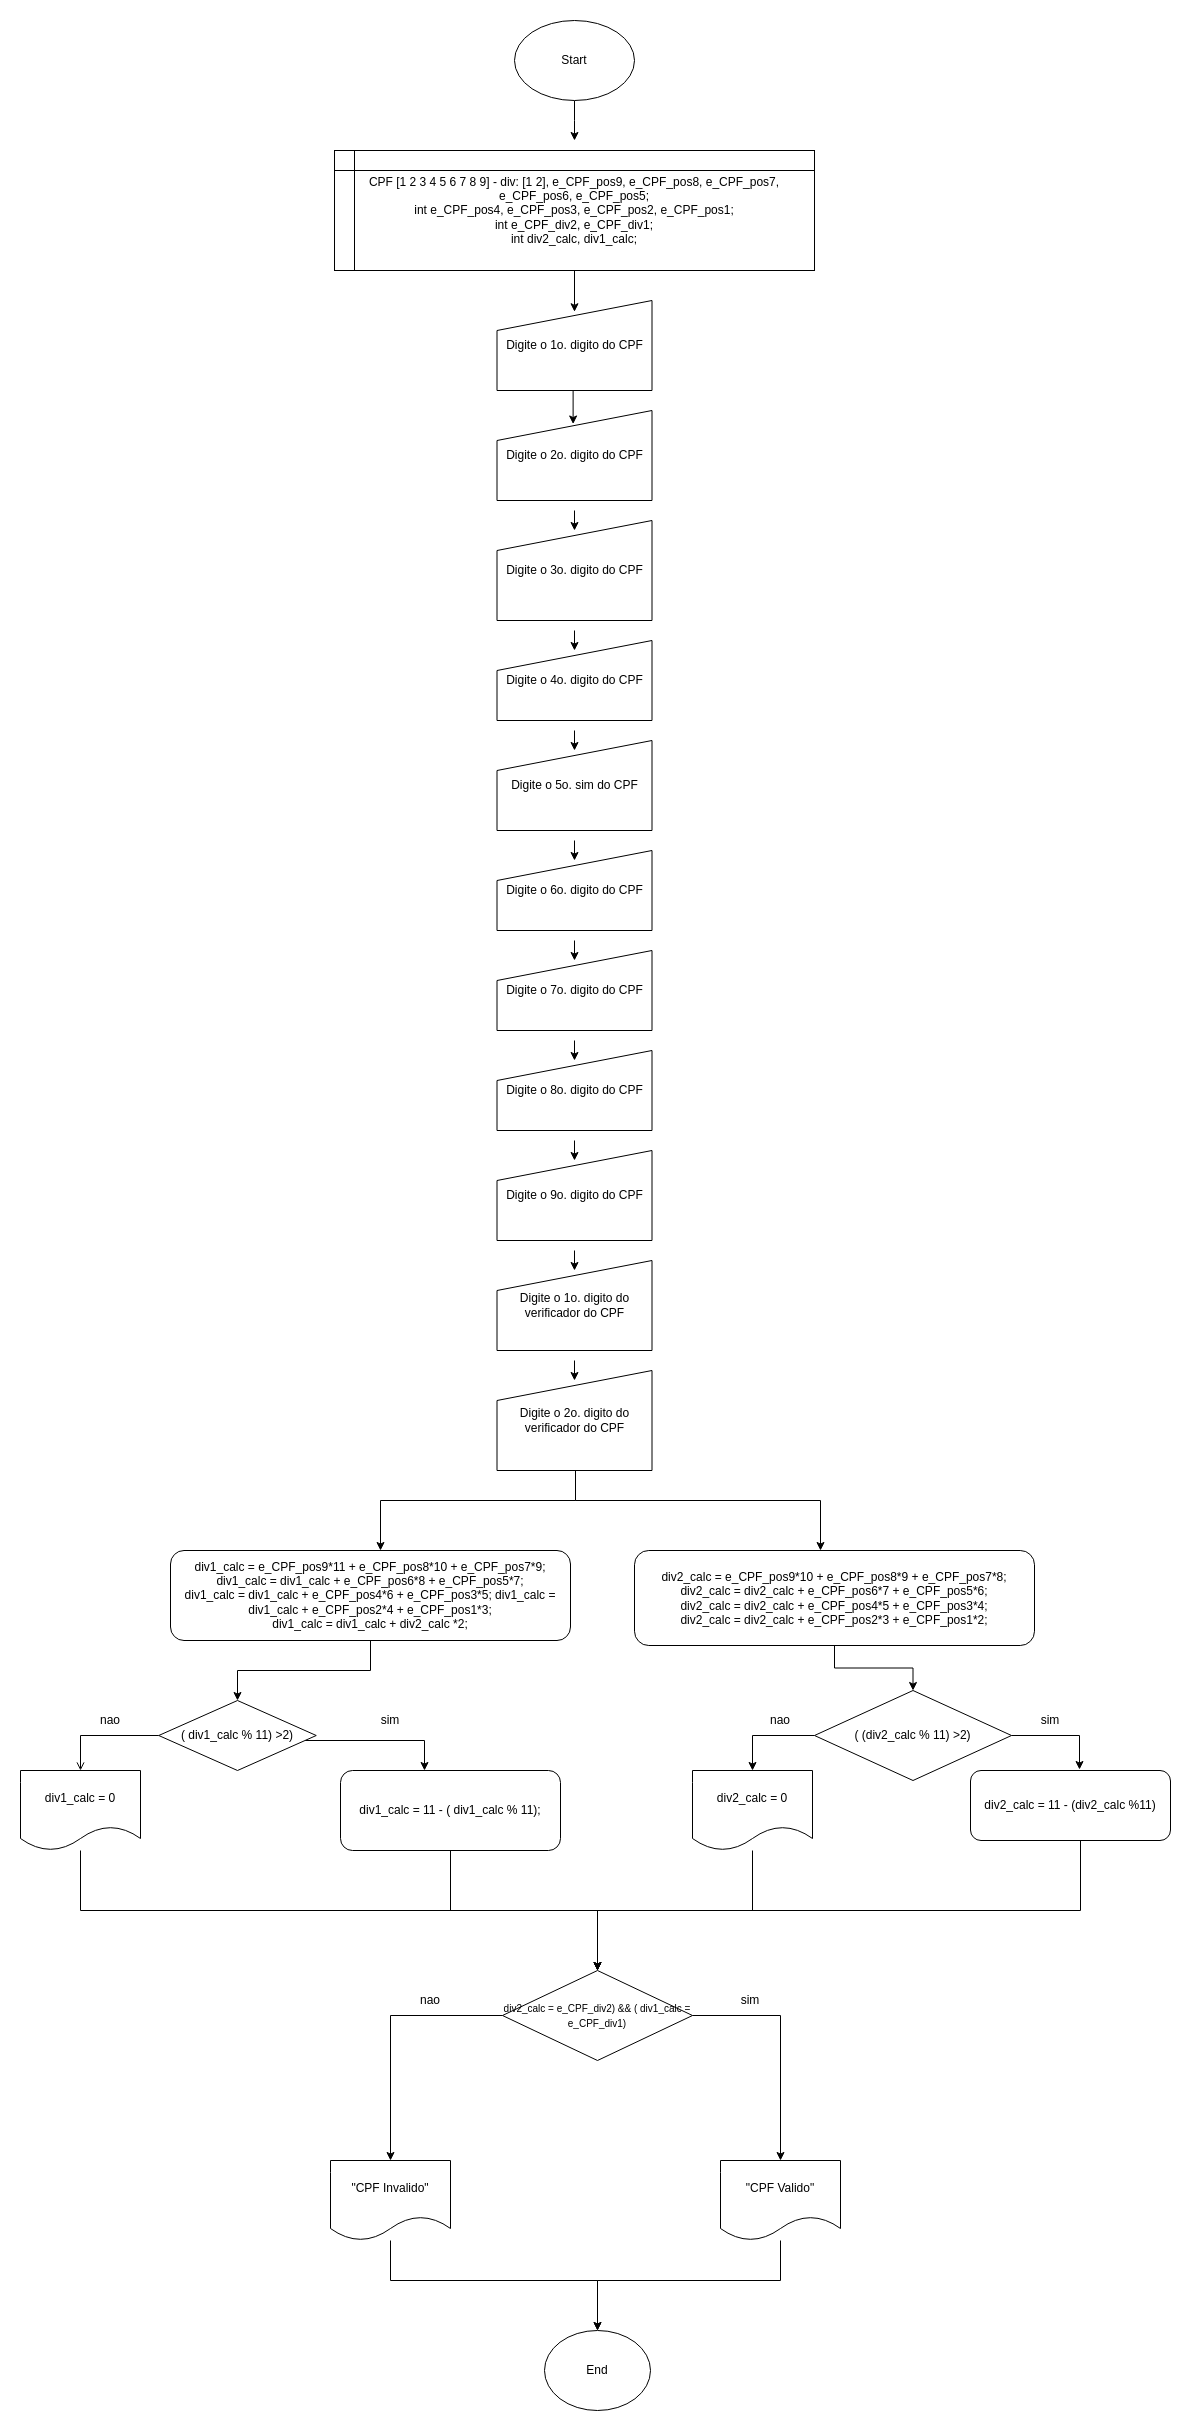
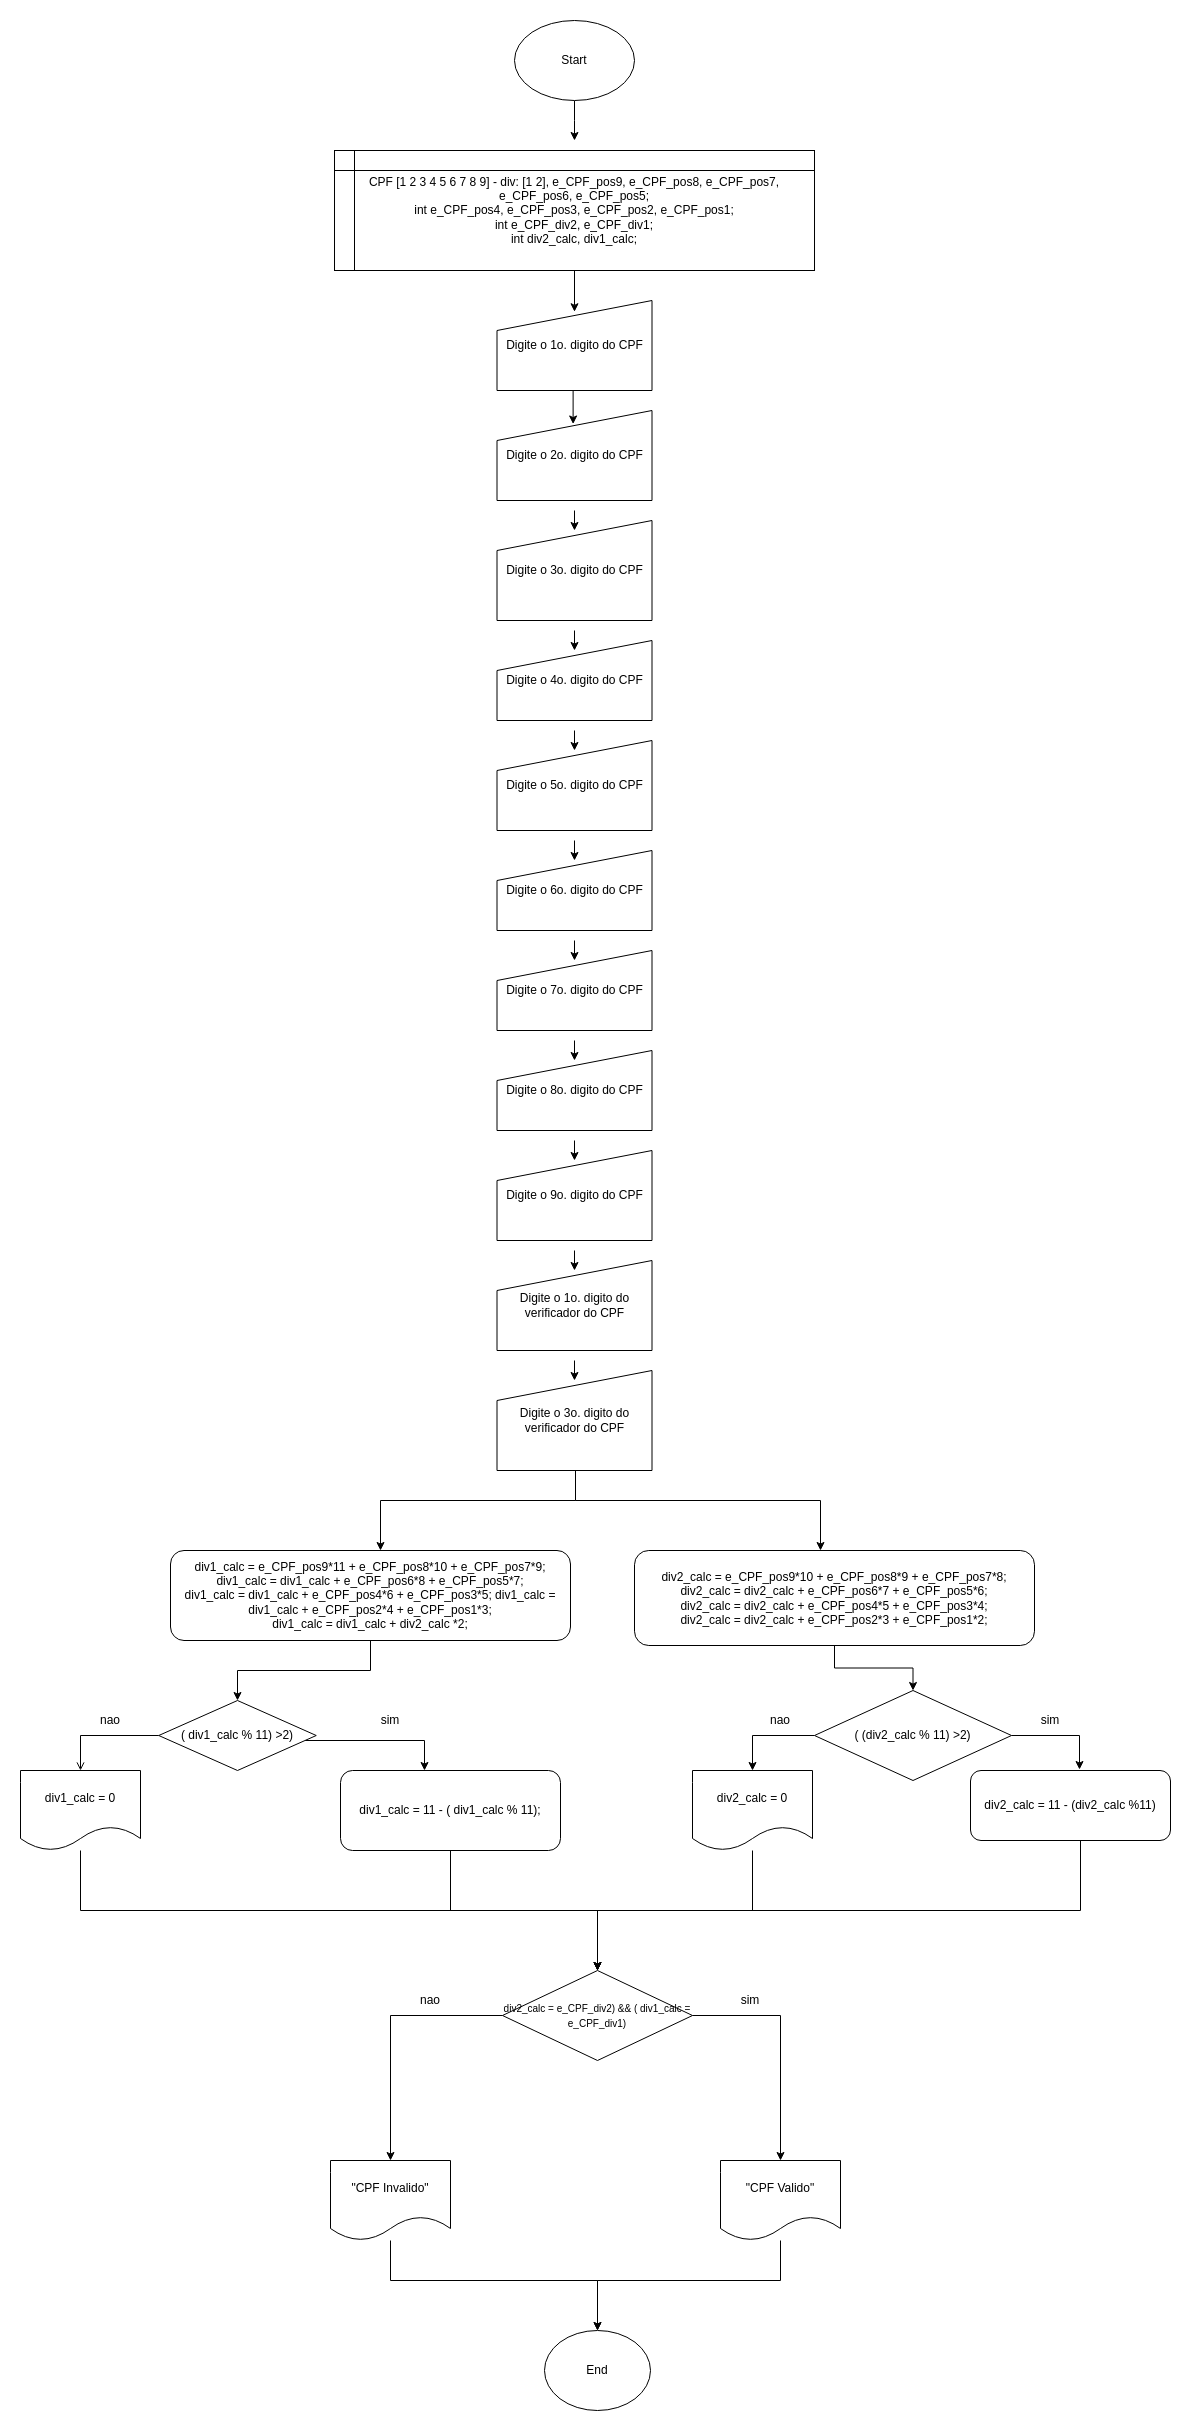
(575, 786) -> (575, 786)
(575, 1421) -> (575, 1421)
